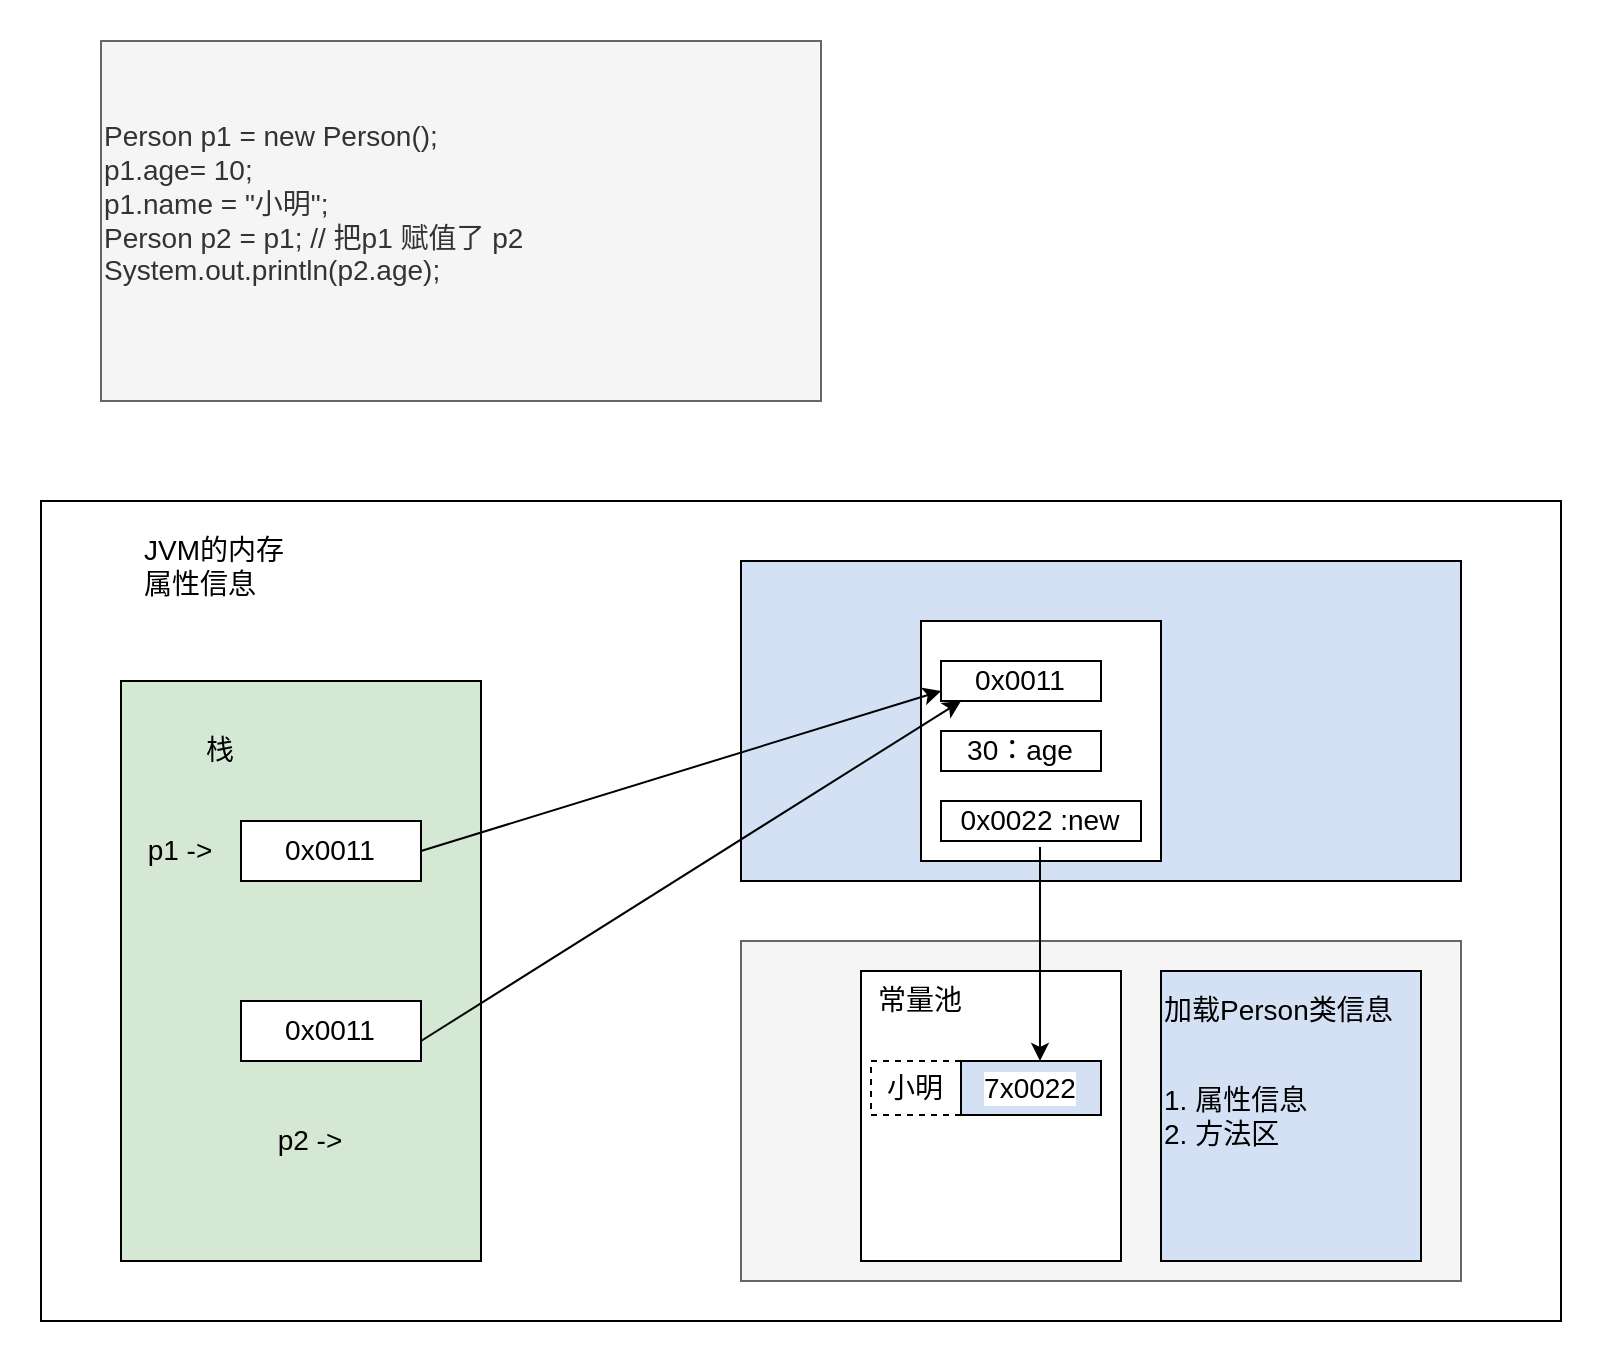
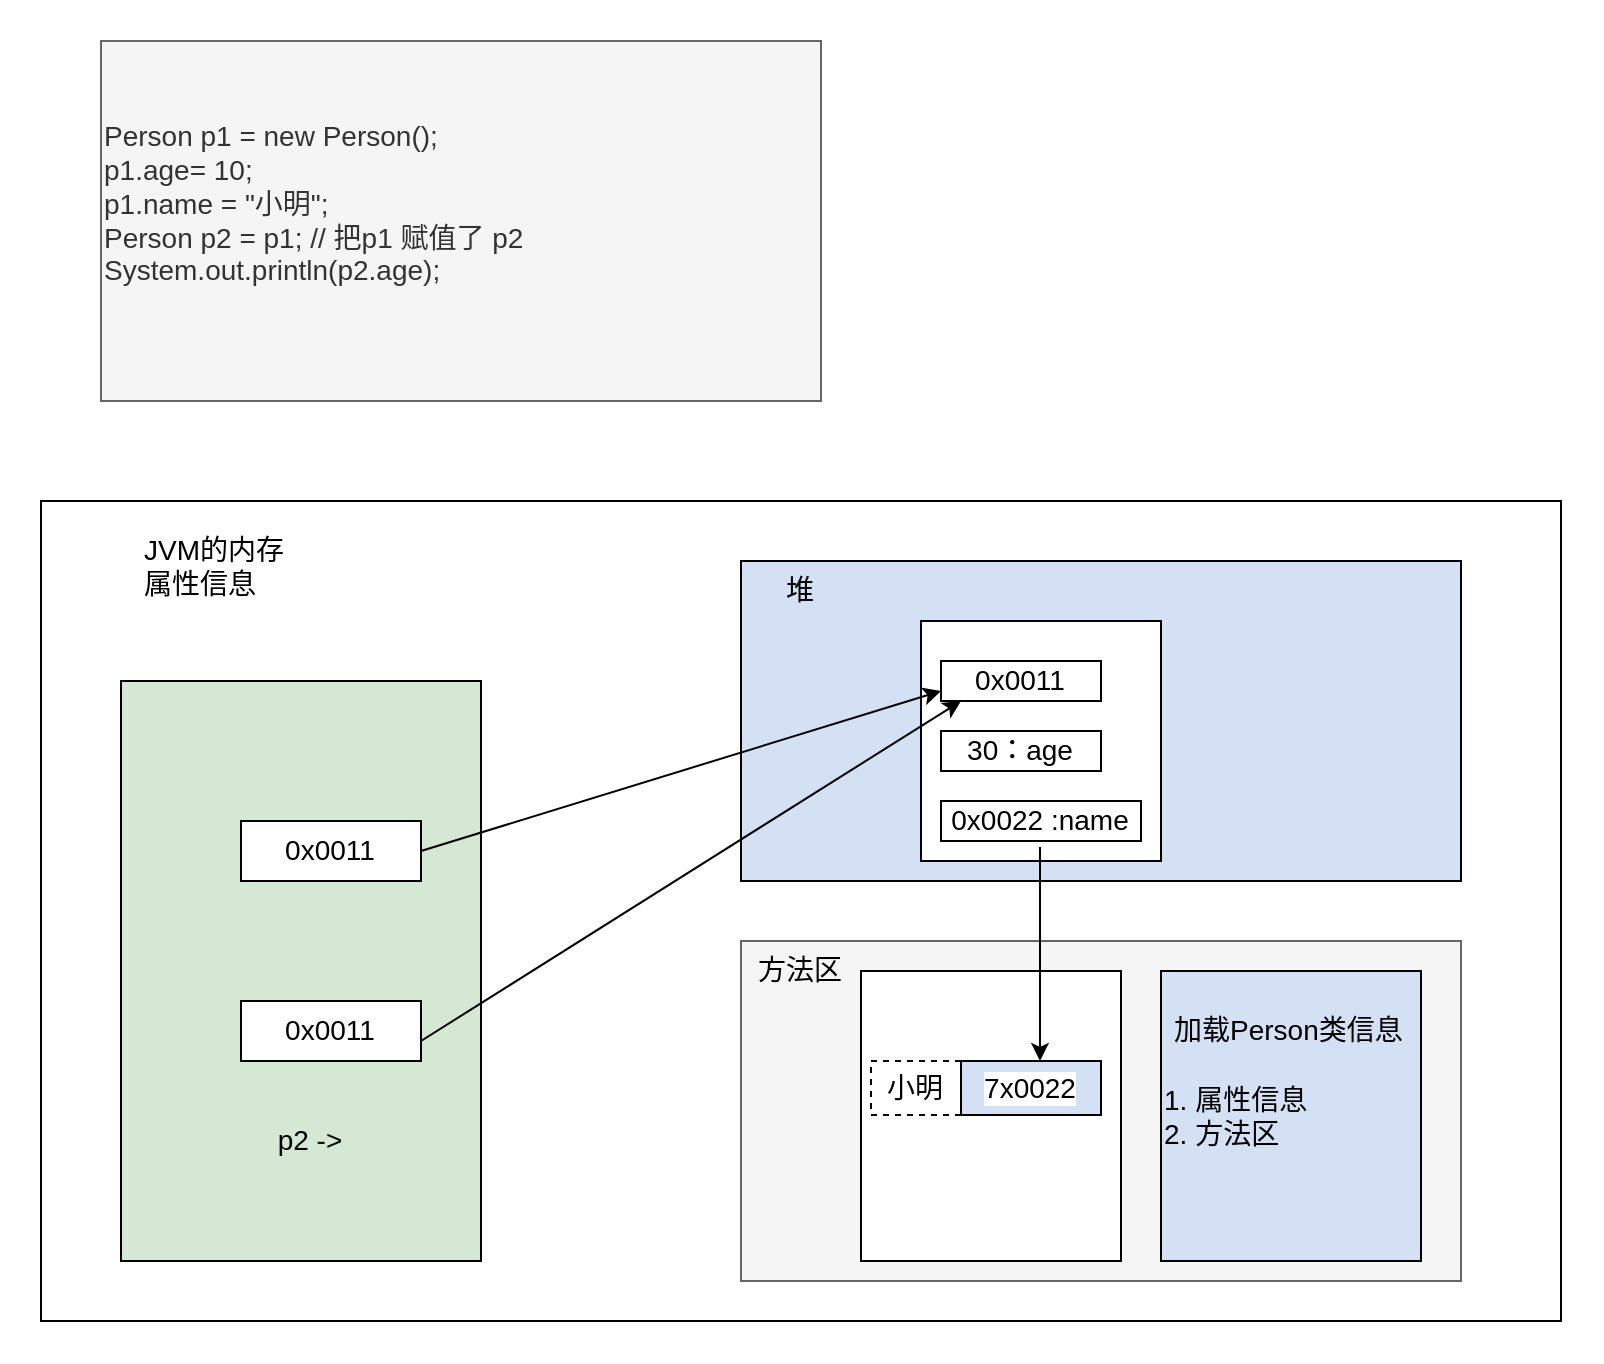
none -> (801, 591)
(221, 751) -> none
(1041, 821) -> (1041, 821)
(181, 851) -> none
none -> (801, 971)
(921, 1001) -> none
(1281, 1011) -> (1291, 1031)
